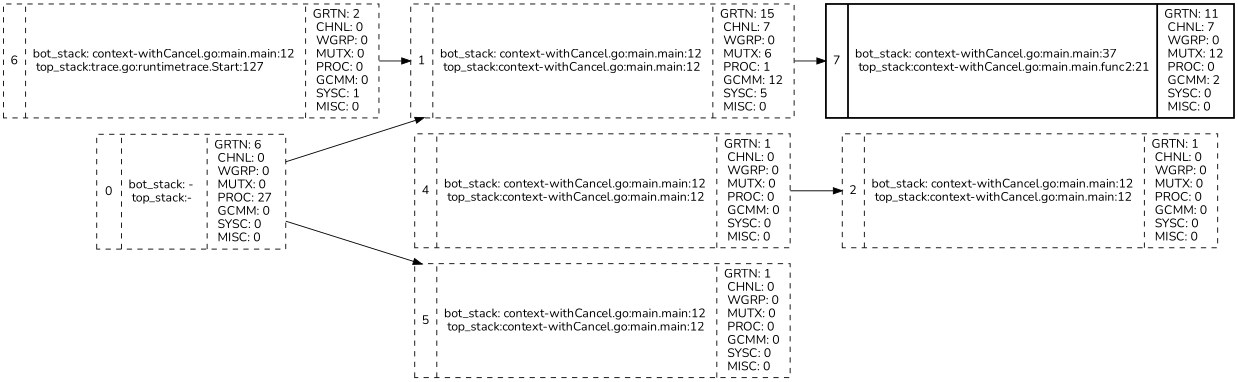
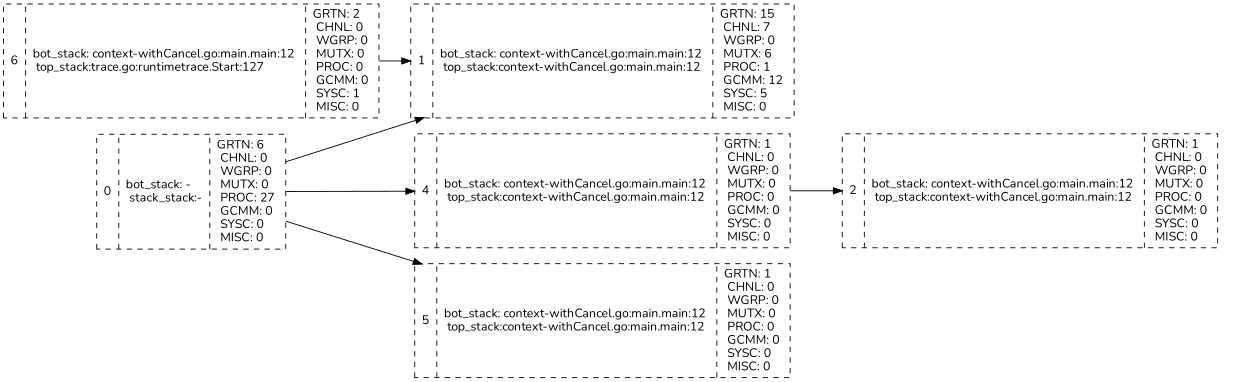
(1030, 61) -> none
none -> (346, 191)
(161, 198) -> (164, 198)
